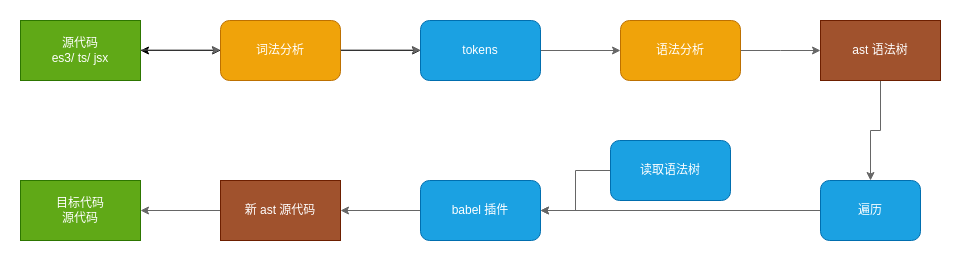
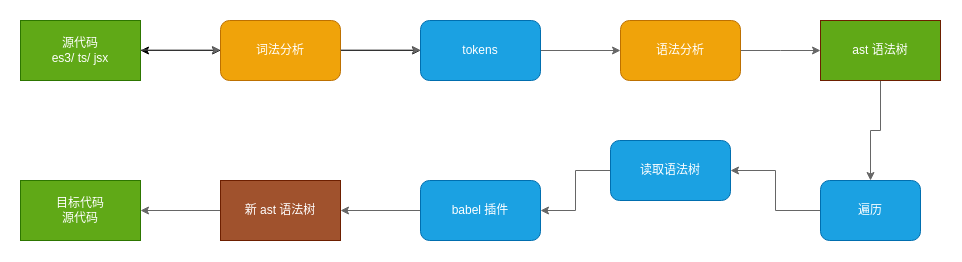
(881, 51) -> (881, 51)
(281, 211) -> (281, 211)
(677, 211) -> (776, 173)
